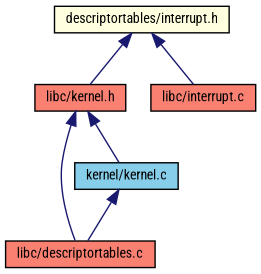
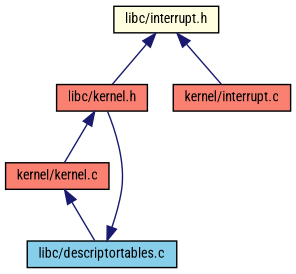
(142, 20) -> (166, 20)
(203, 98) -> (232, 98)
(126, 176) -> (57, 176)
(62, 183) -> (122, 169)
(80, 254) -> (102, 254)
